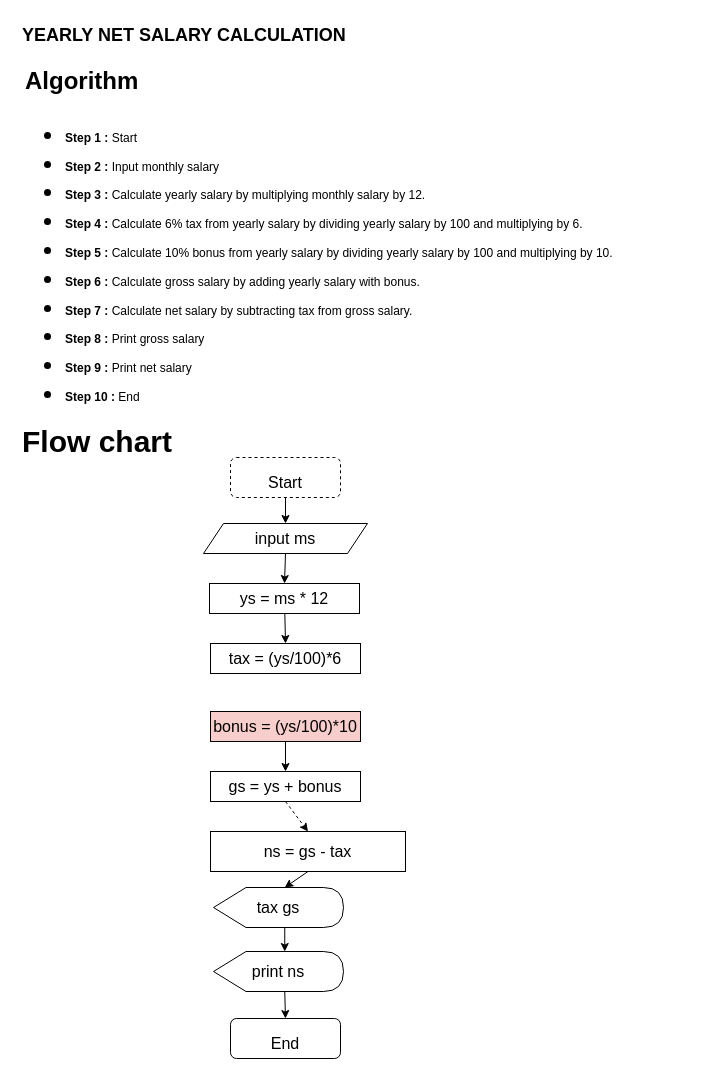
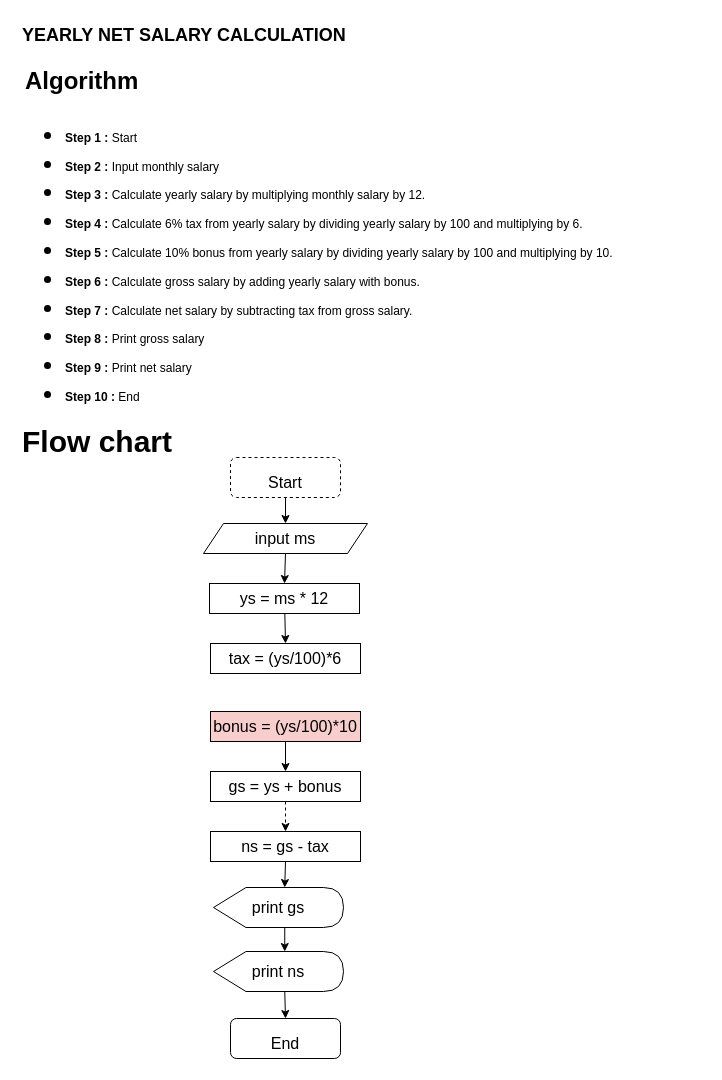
(308, 852) -> (286, 847)
(279, 908) -> (279, 908)
